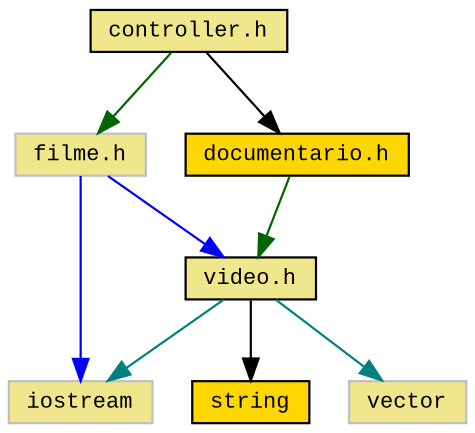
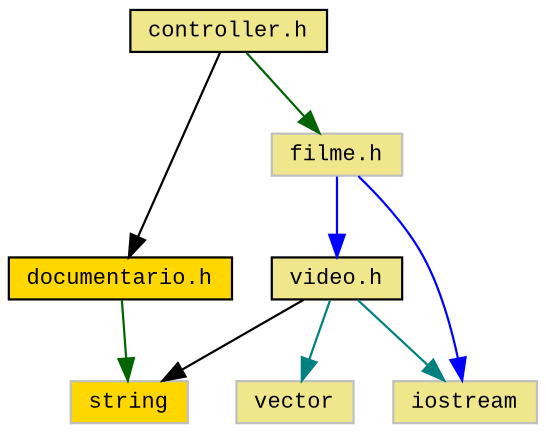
(278, 206) -> (124, 329)
(251, 402) -> (129, 402)
